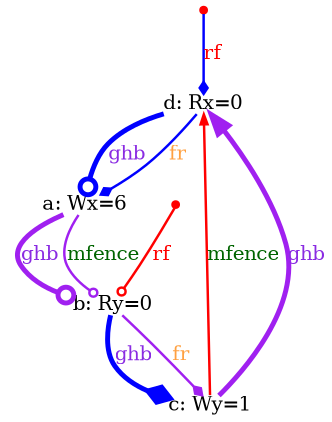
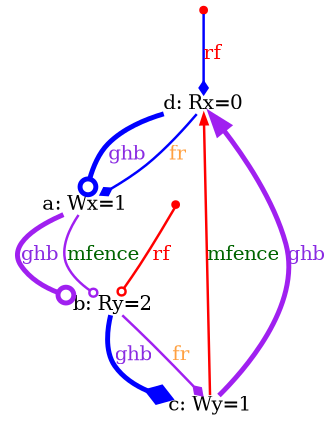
(85, 205) -> (85, 205)
(113, 305) -> (113, 305)
